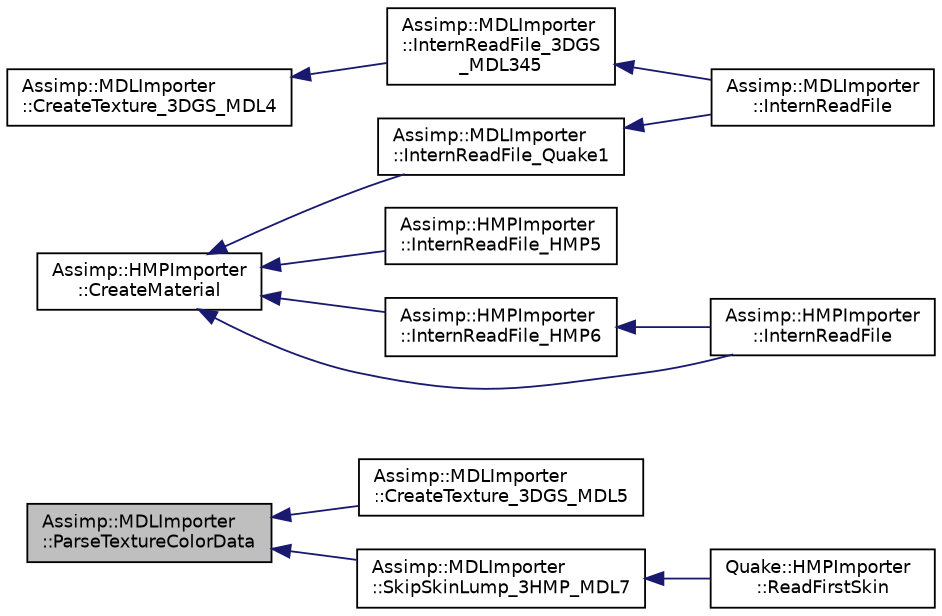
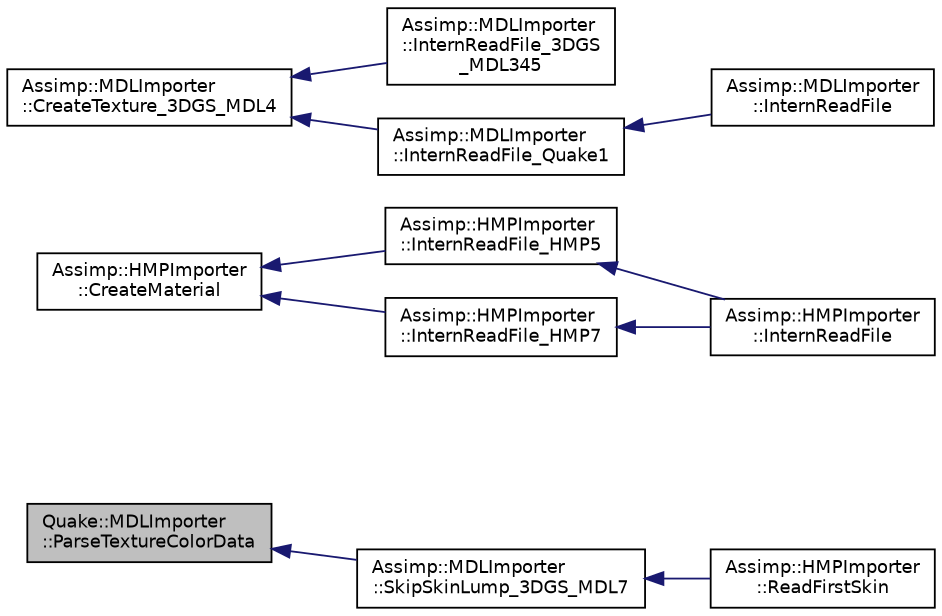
(673, 74) -> none
(314, 208) -> (344, 125)
(501, 327) -> (501, 327)
(469, 389) -> (671, 284)
(501, 487) -> none
(149, 533) -> (149, 533)
(501, 579) -> (501, 579)
(823, 579) -> (823, 579)
